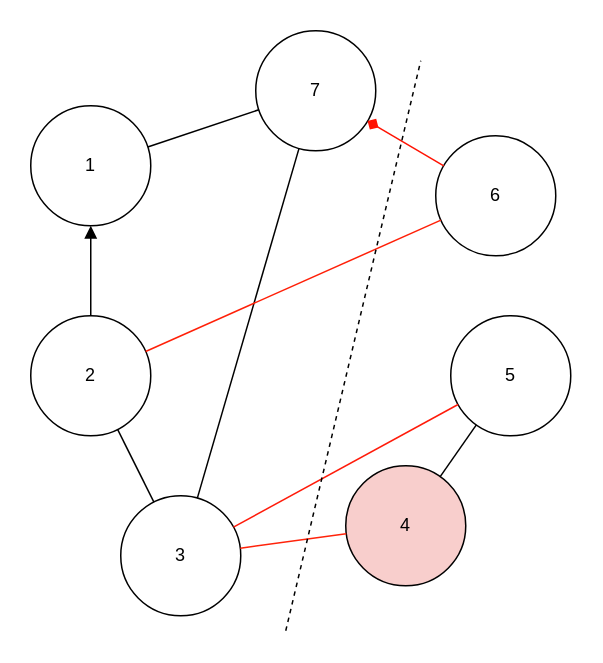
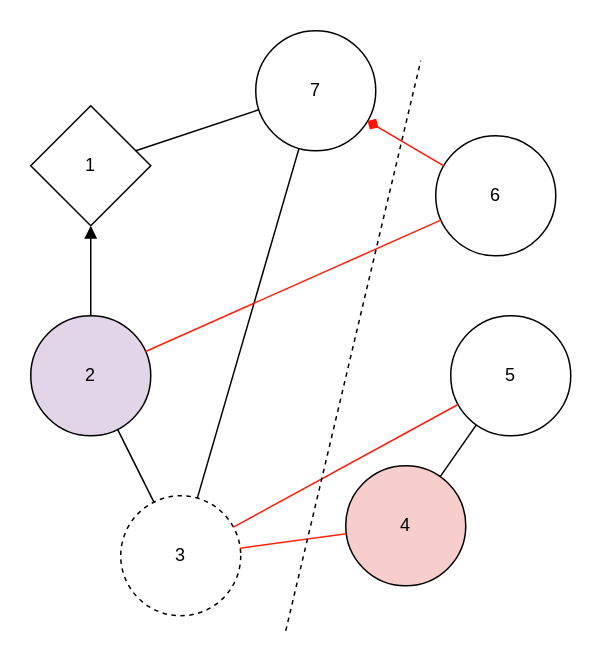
(91, 166) -> (91, 166)
(91, 376) -> (91, 376)
(181, 556) -> (181, 556)
